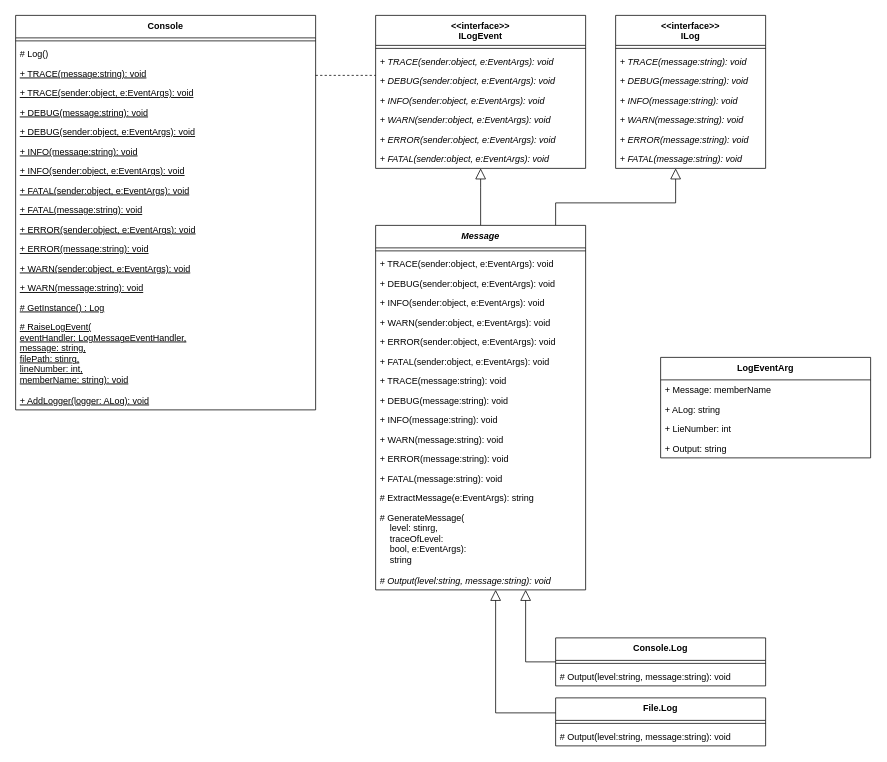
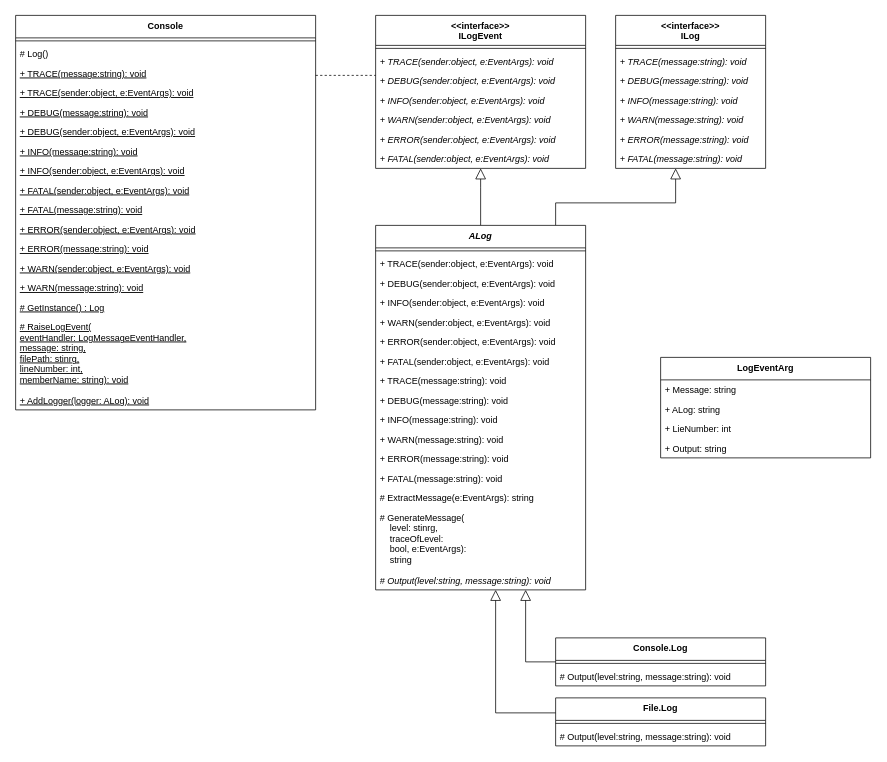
(480, 236) -> (480, 236)
(714, 390) -> (703, 390)
